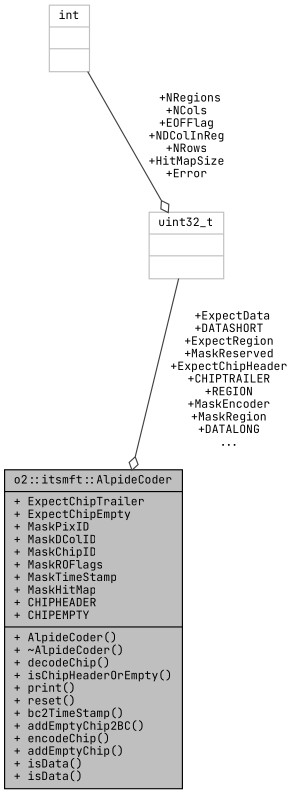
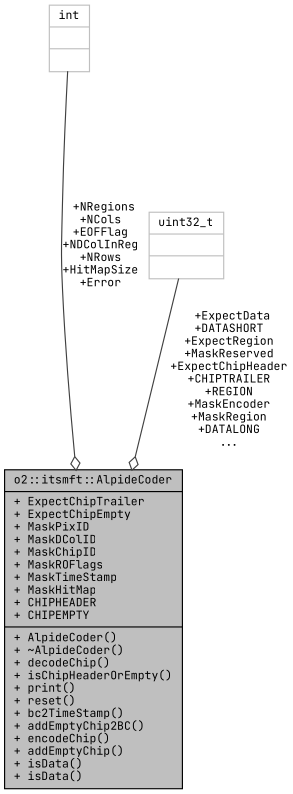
(124, 136) -> (62, 264)
